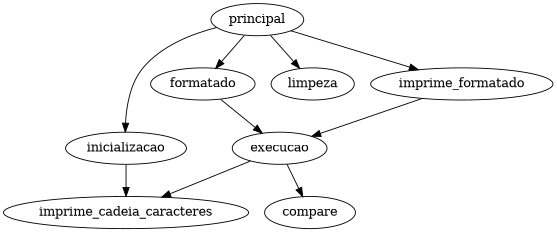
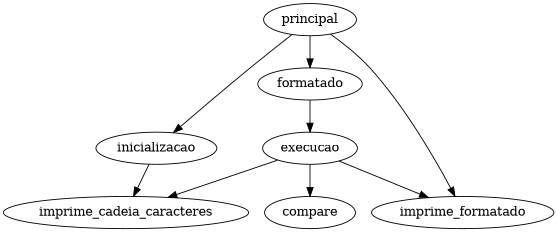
(313, 84) -> none
(371, 116) -> (380, 178)
